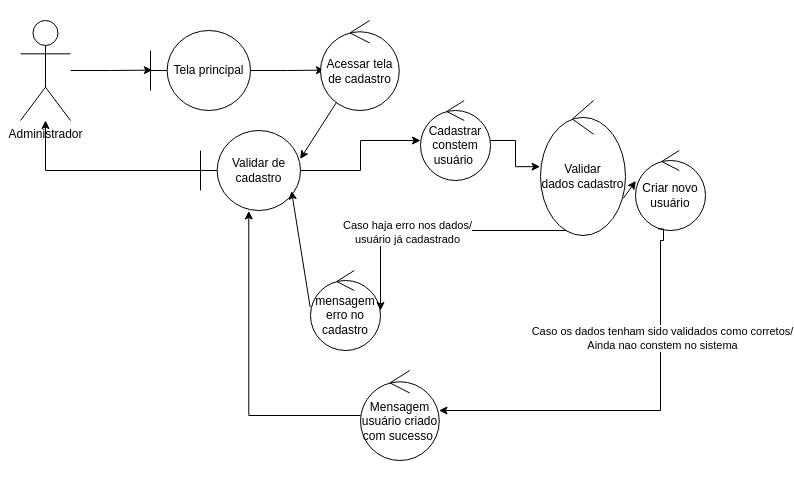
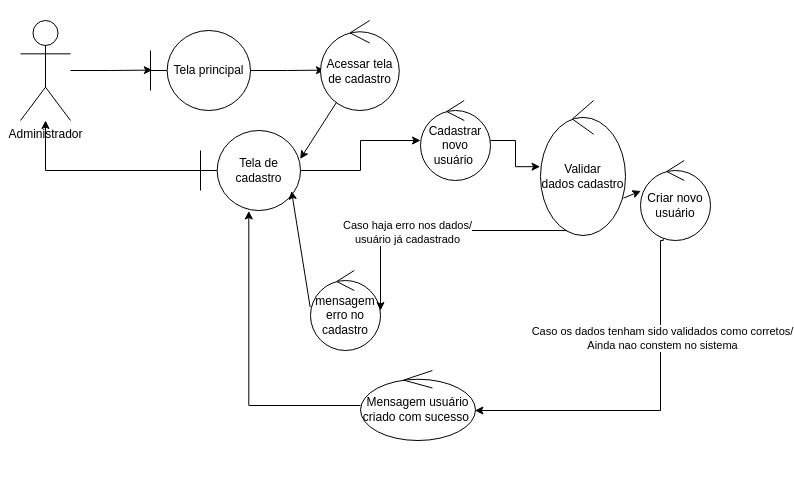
(456, 146) -> (456, 146)
(259, 171) -> (259, 171)
(671, 191) -> (676, 201)
(400, 416) -> (418, 406)
